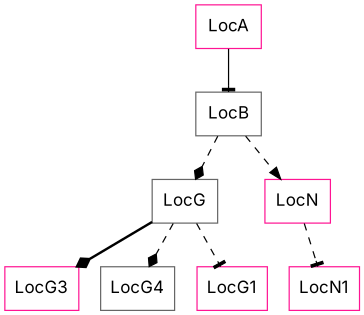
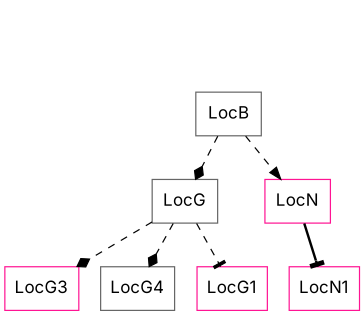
(229, 27) -> none
(121, 240) -> (121, 240)
(310, 242) -> (310, 242)
